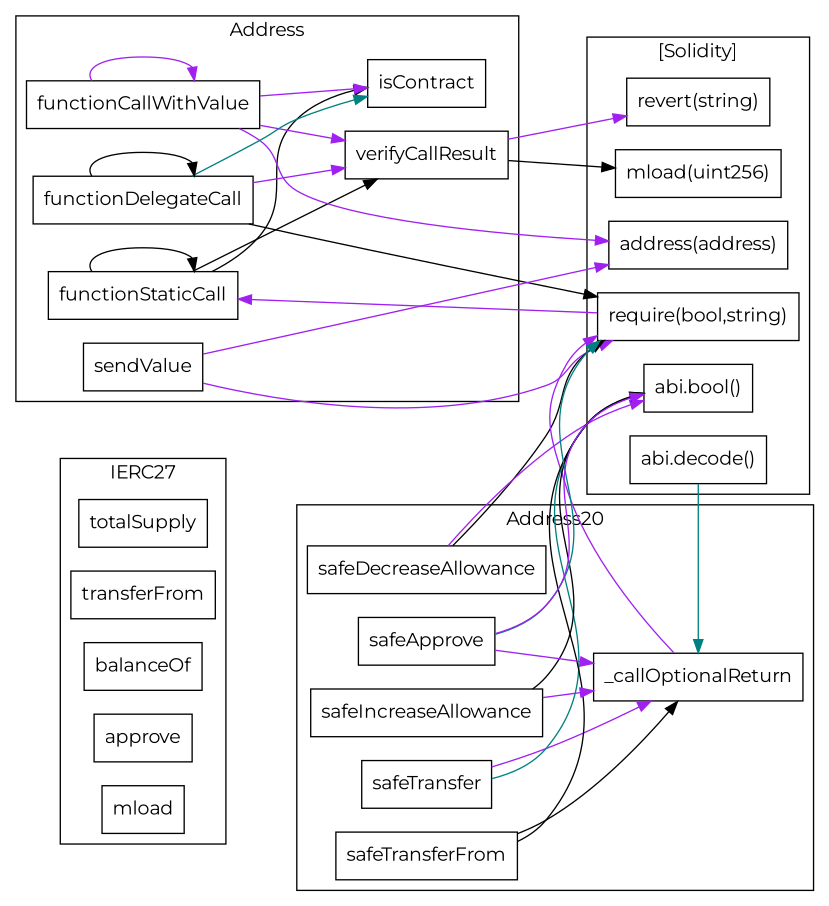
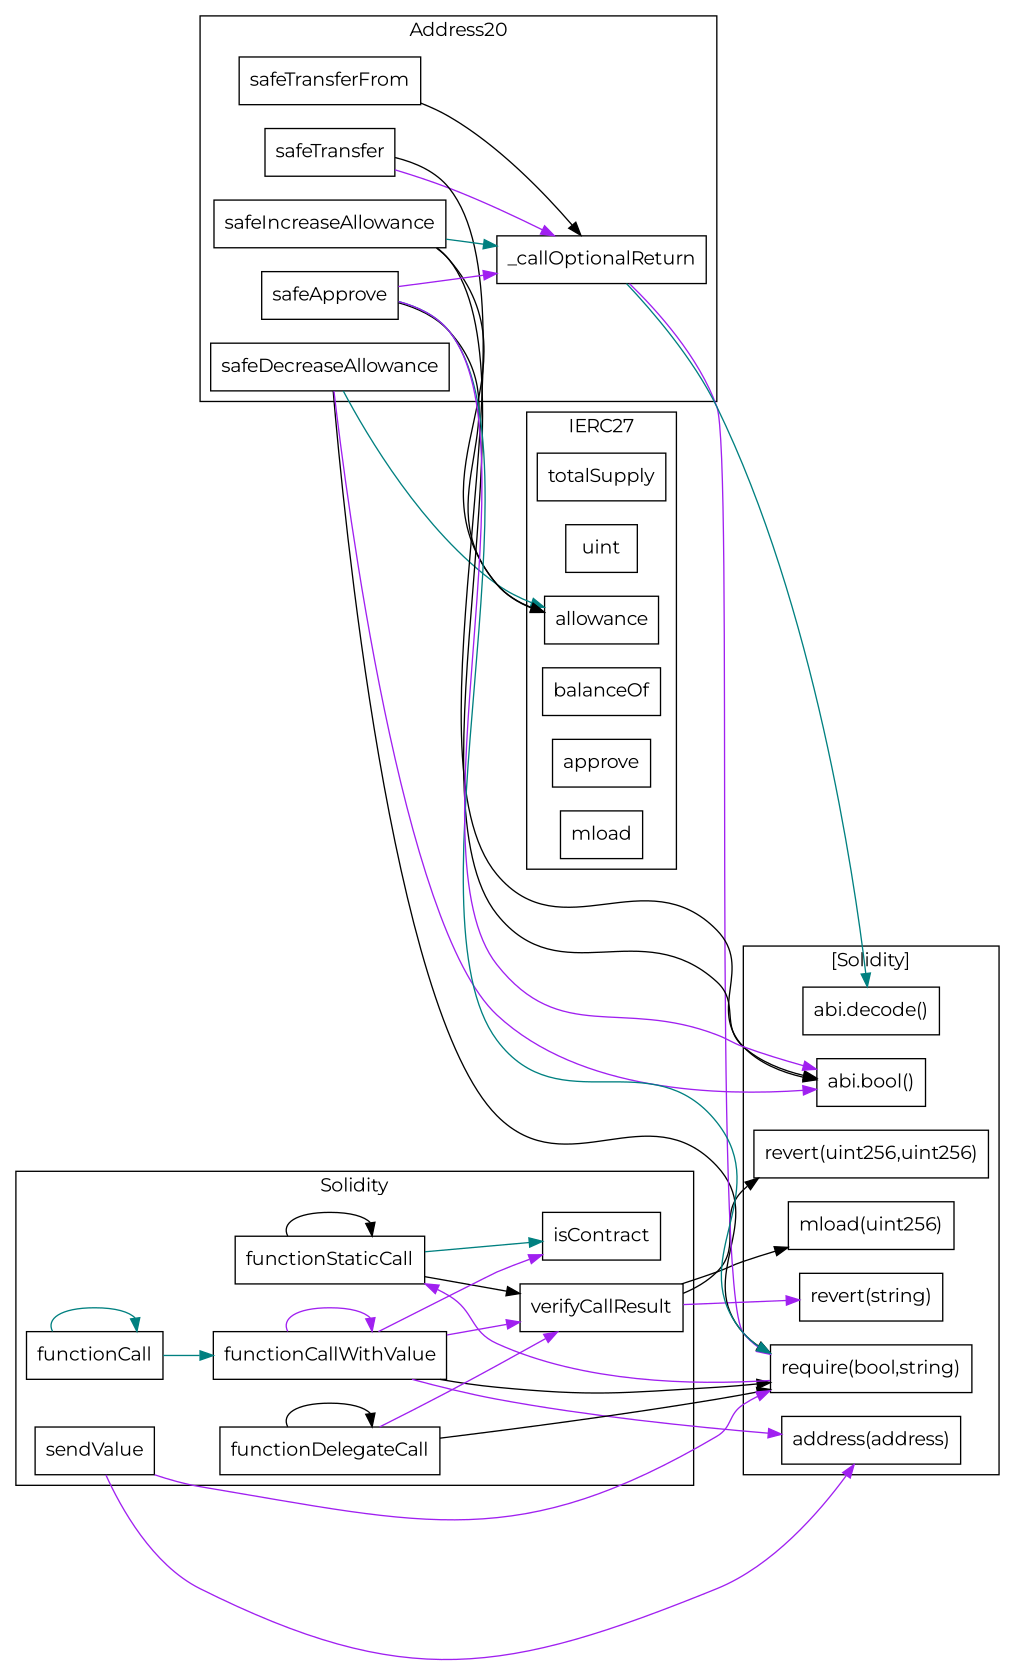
(267, 31) -> (355, 1187)
(267, 136) -> none
(276, 193) -> (477, 1247)
(698, 561) -> (793, 610)
(143, 595) -> (602, 549)
(562, 602) -> none
none -> (602, 620)
(562, 695) -> (463, 241)
(571, 704) -> (478, 832)
none -> (871, 1154)
none -> (95, 1356)
none -> (598, 1393)
